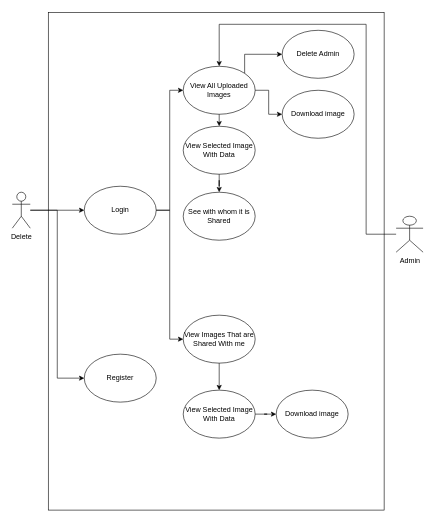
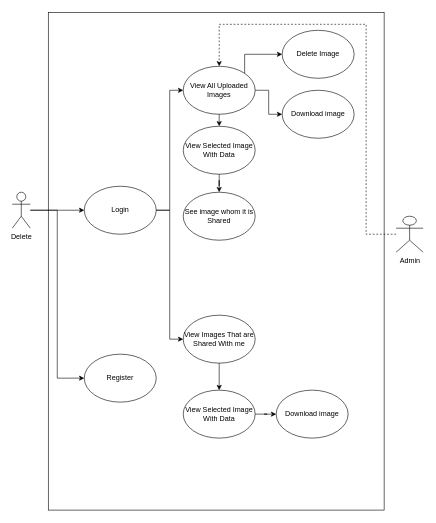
(366, 51) -> (366, 51)
(318, 54) -> (318, 54)
(219, 216) -> (219, 216)
